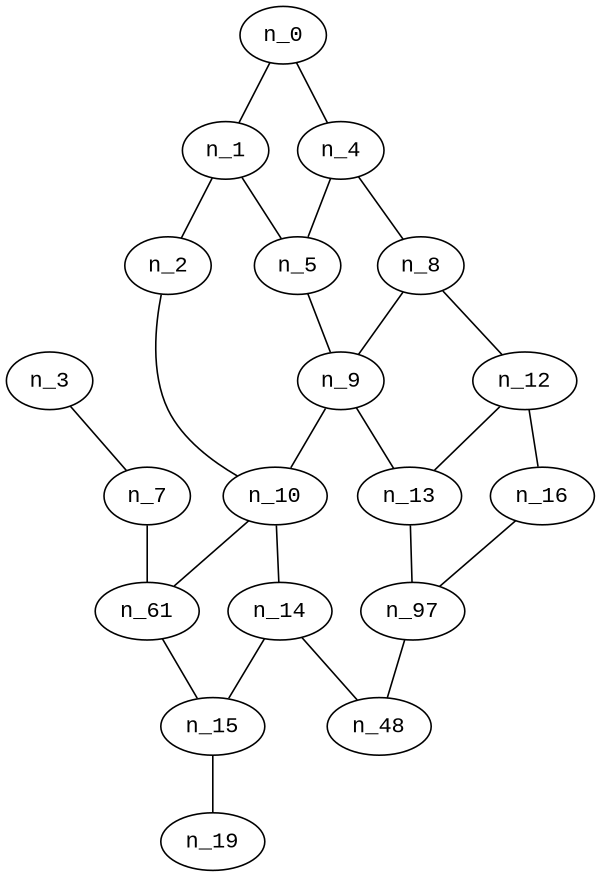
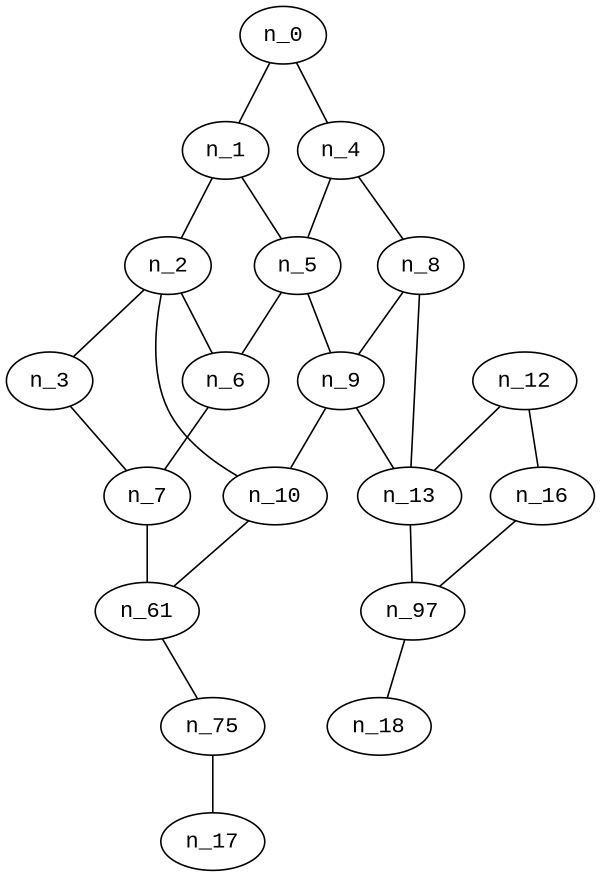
none -> (109, 323)
(472, 323) -> (415, 381)
none -> (226, 381)
(280, 611) -> none
(213, 726) -> (213, 726)
(379, 726) -> (379, 726)
(213, 842) -> (213, 842)
